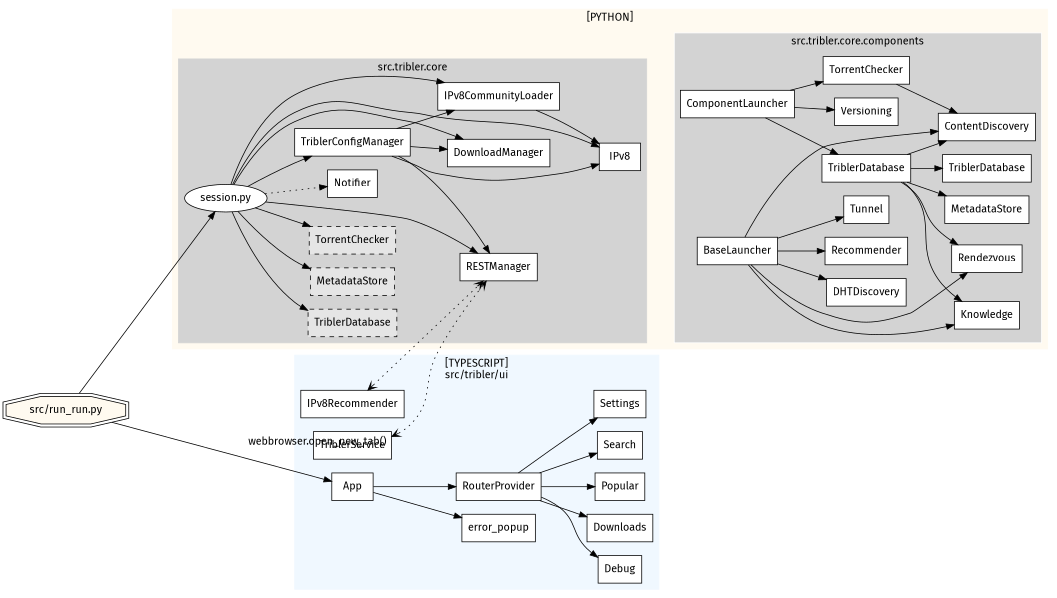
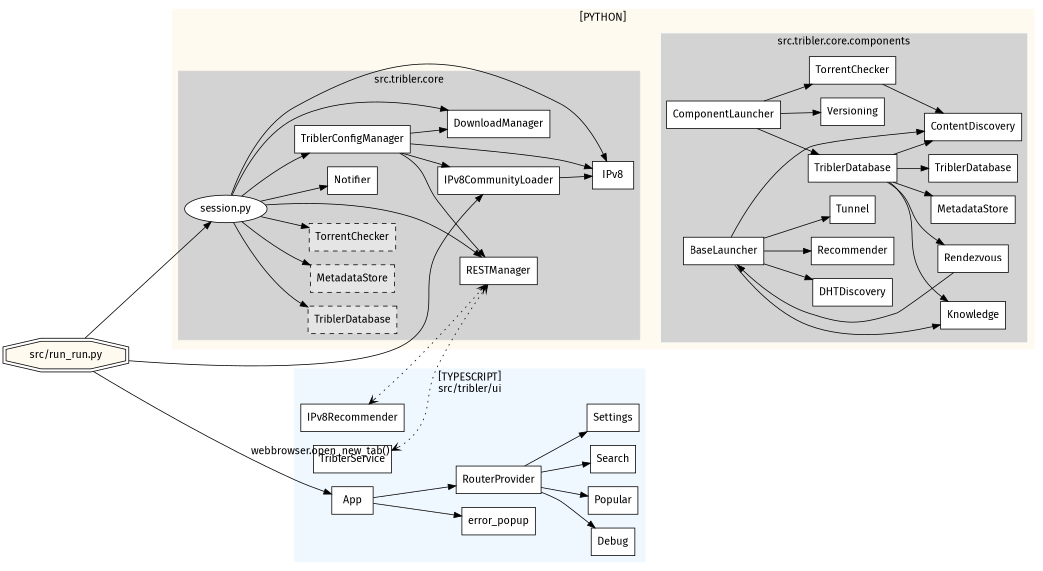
(310, 88) -> (352, 360)
(292, 191) -> (290, 195)
(854, 321) -> (848, 322)
(620, 528) -> none
